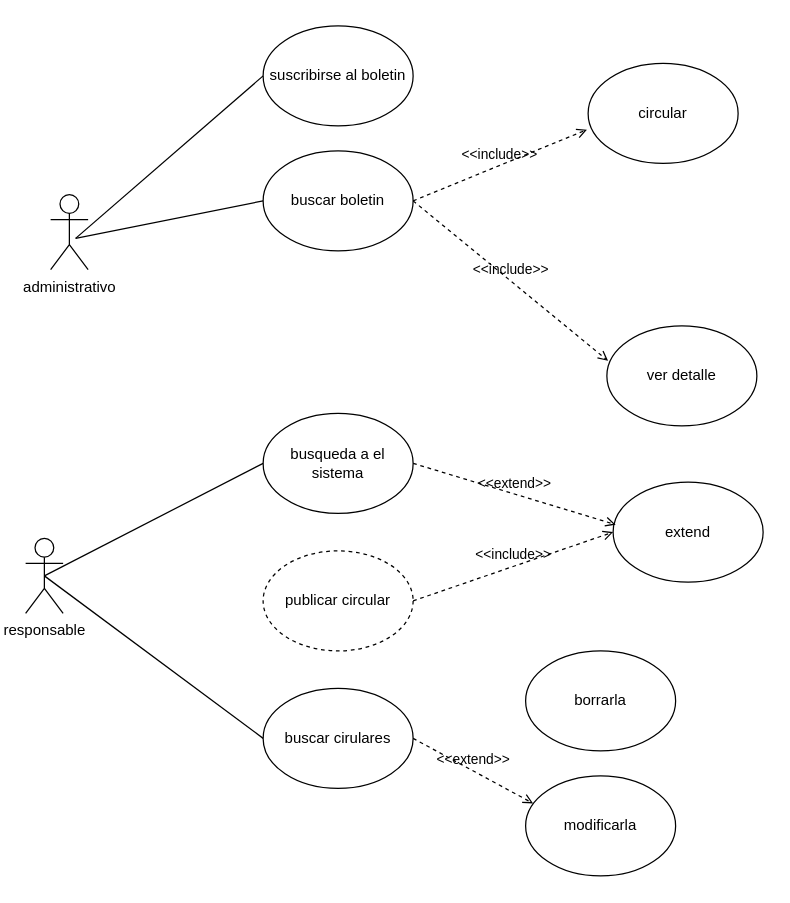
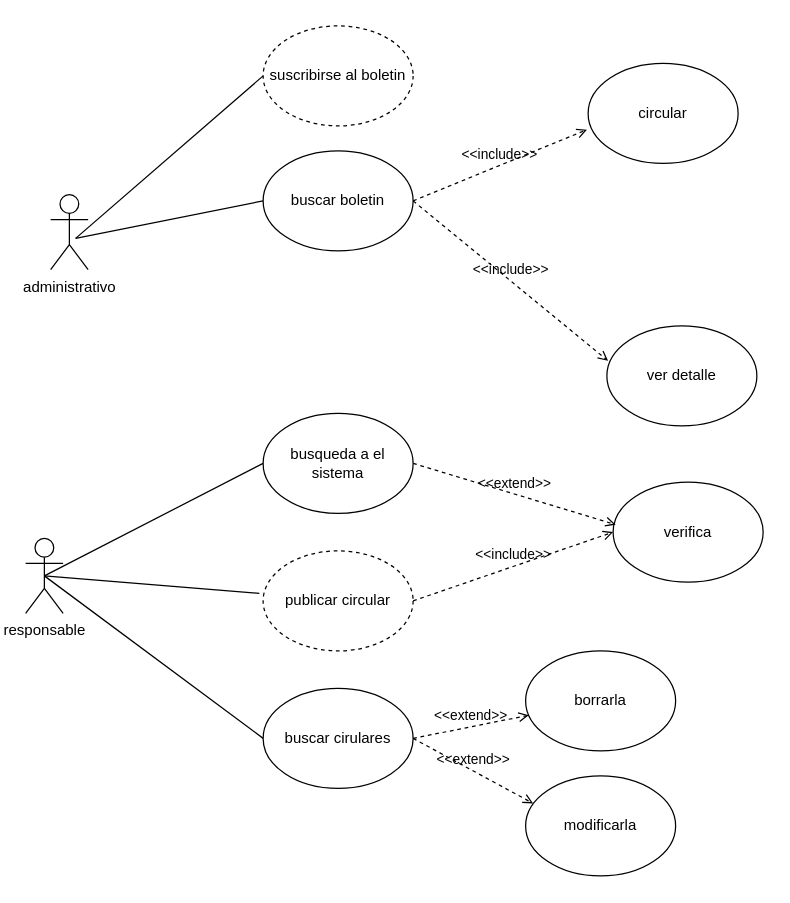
(338, 76) -> (338, 76)
(688, 532) -> (688, 532)
none -> (154, 585)
none -> (469, 727)
